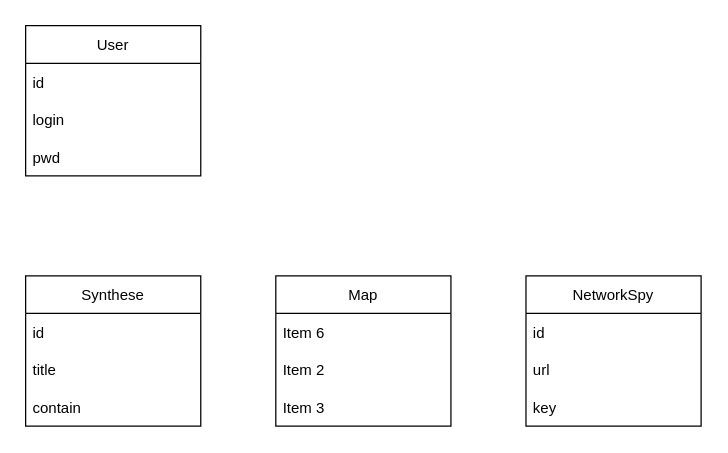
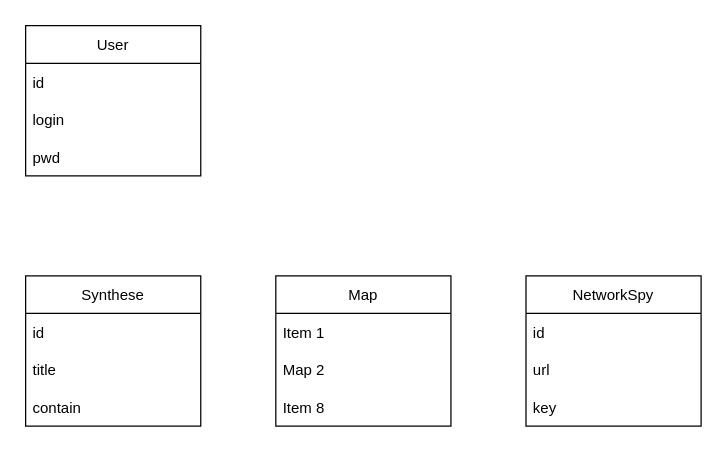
(306, 333) -> (306, 333)
(306, 370) -> (302, 370)
(306, 408) -> (306, 408)
